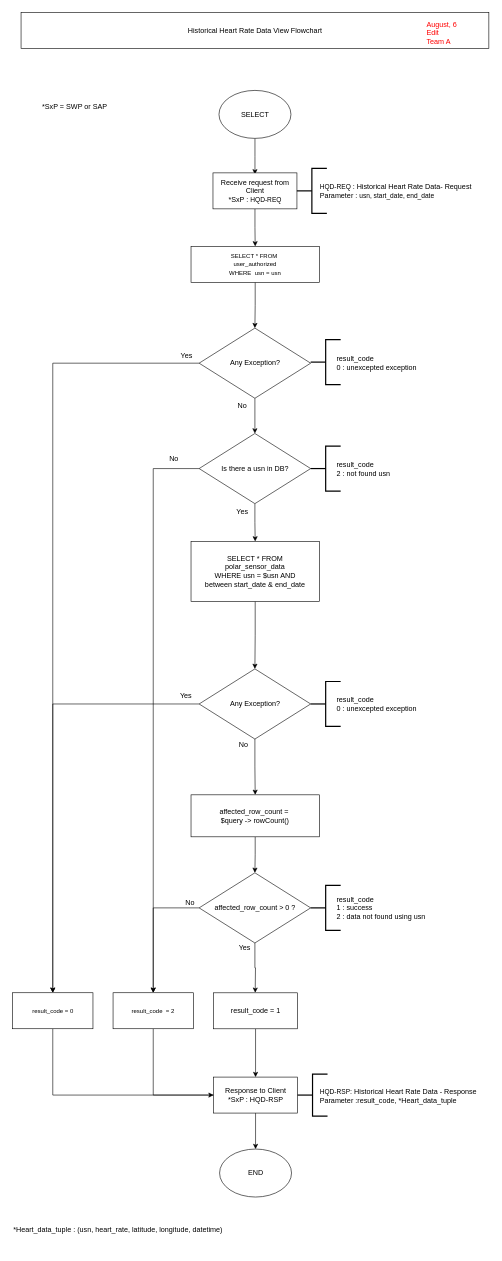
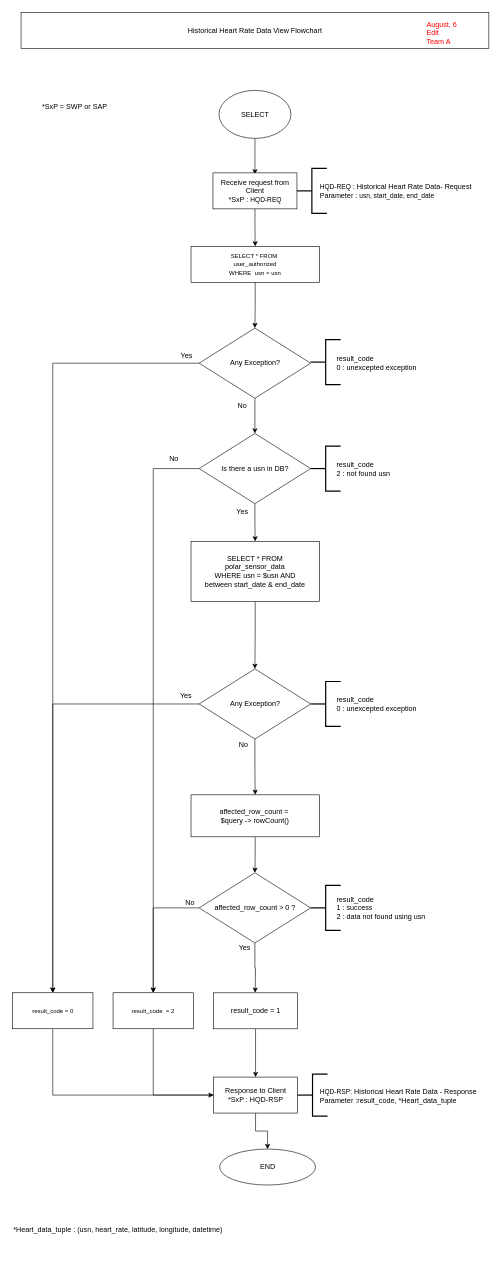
(256, 1173) -> (268, 1167)
